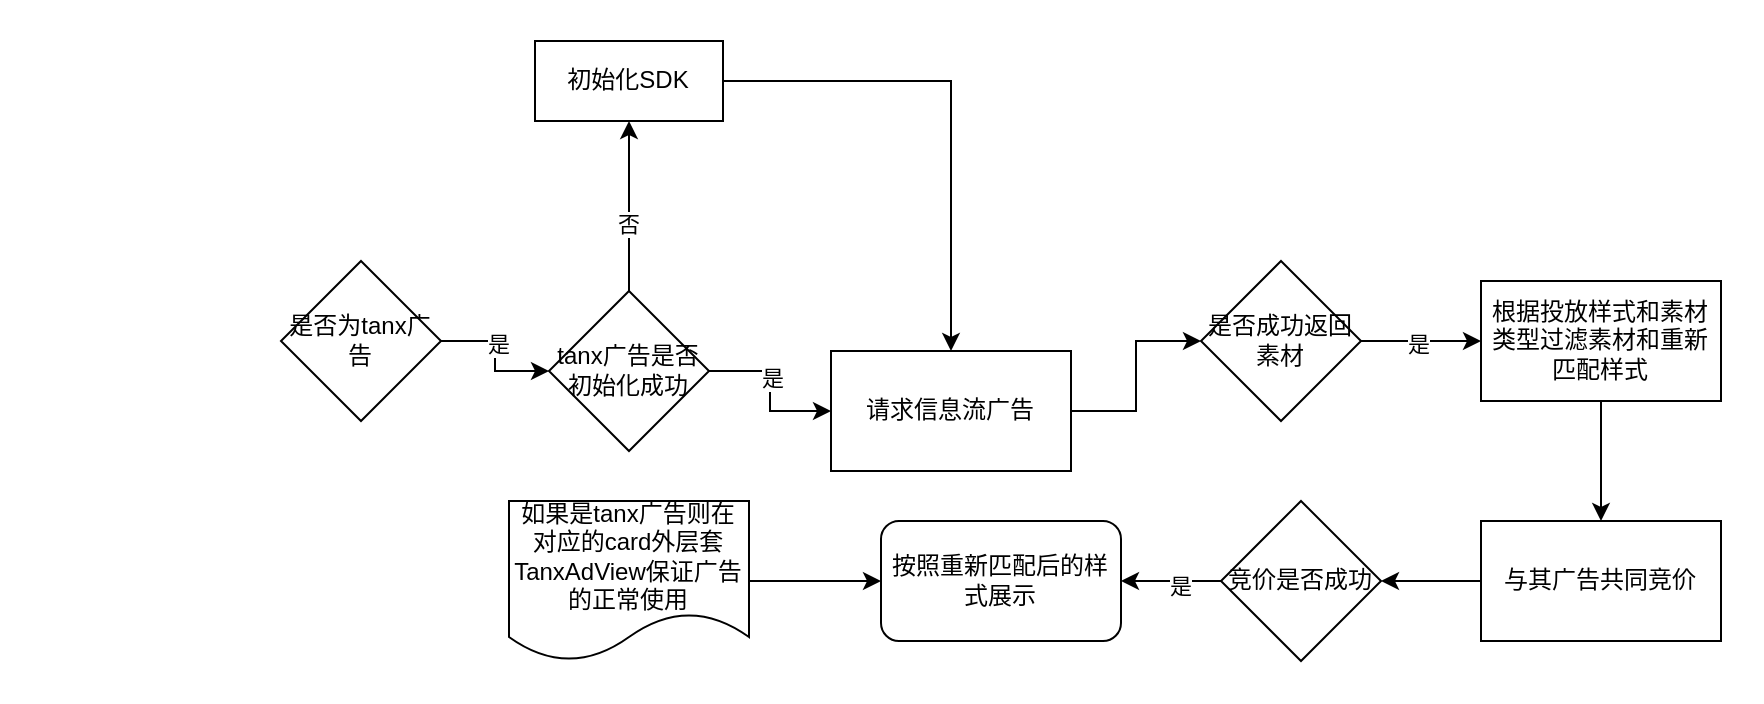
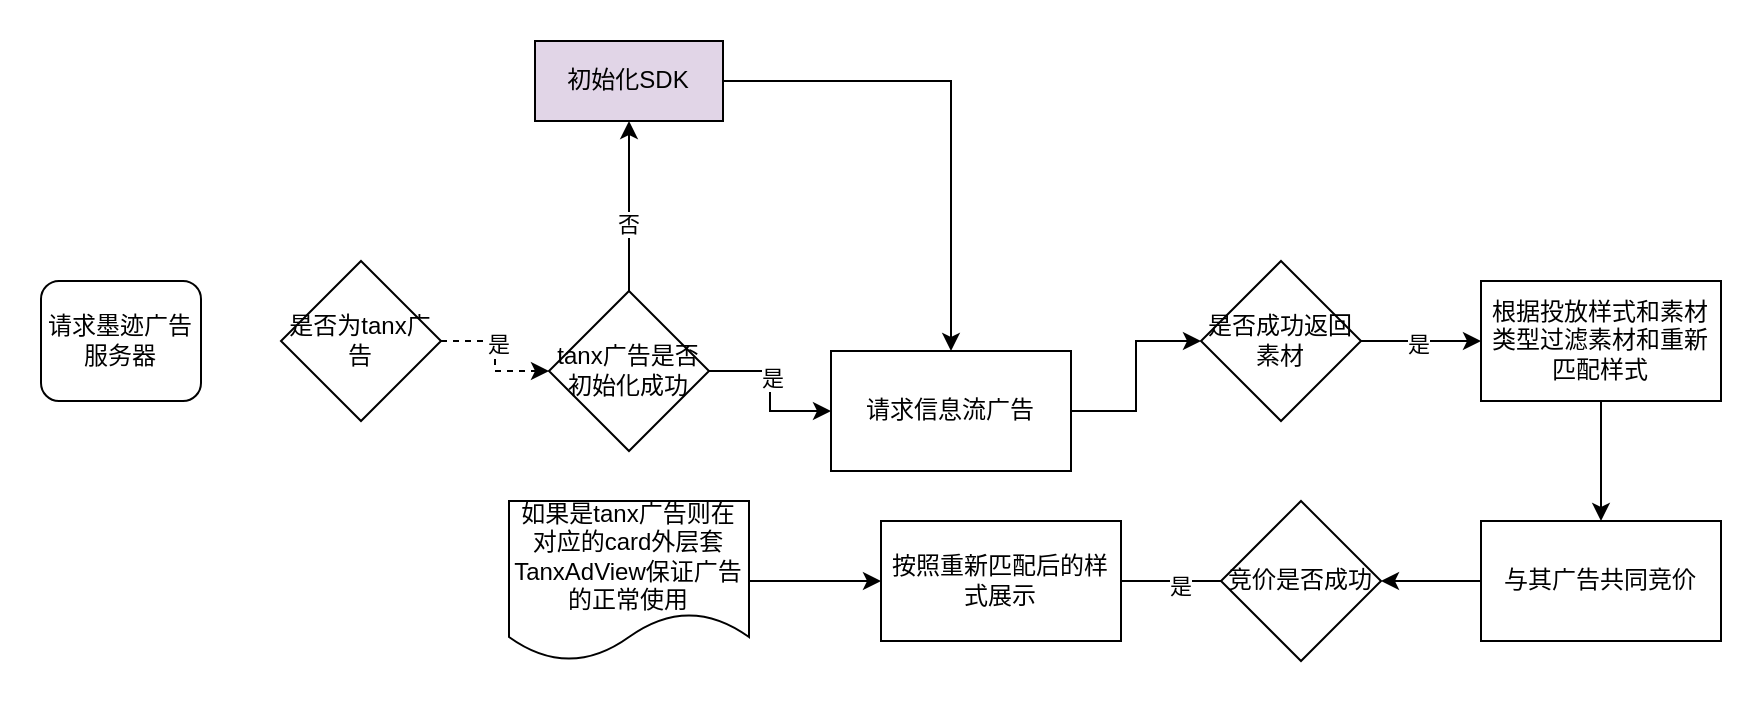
(629, 81) -> (629, 81)
none -> (121, 341)
(506, 371) -> (506, 371)
(1001, 581) -> (1001, 581)
(1136, 581) -> (1130, 581)
